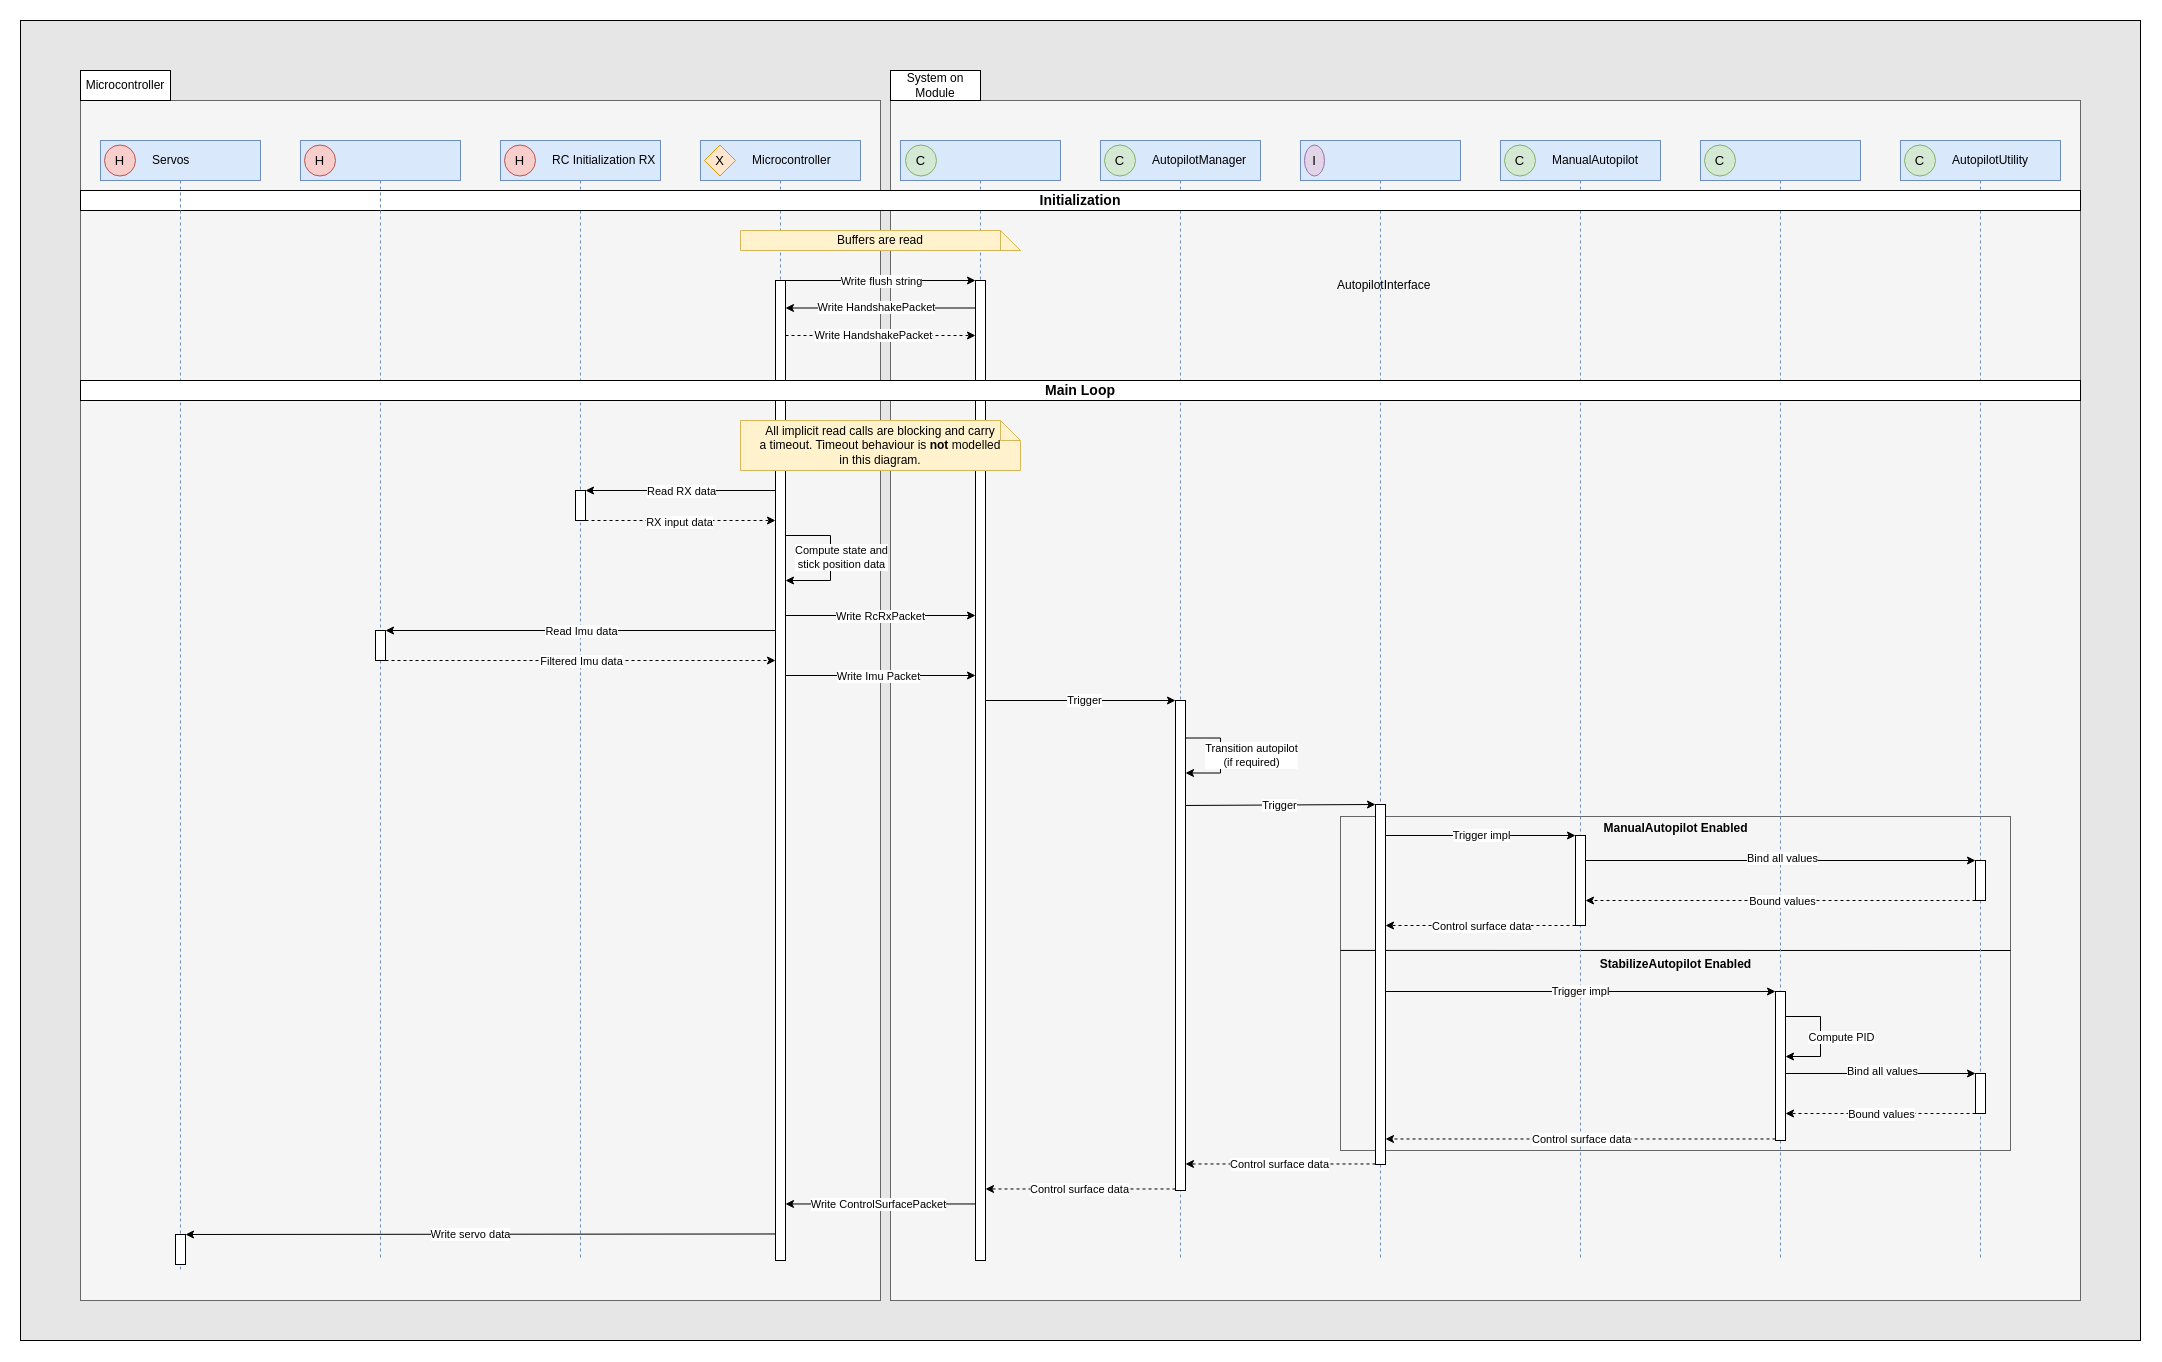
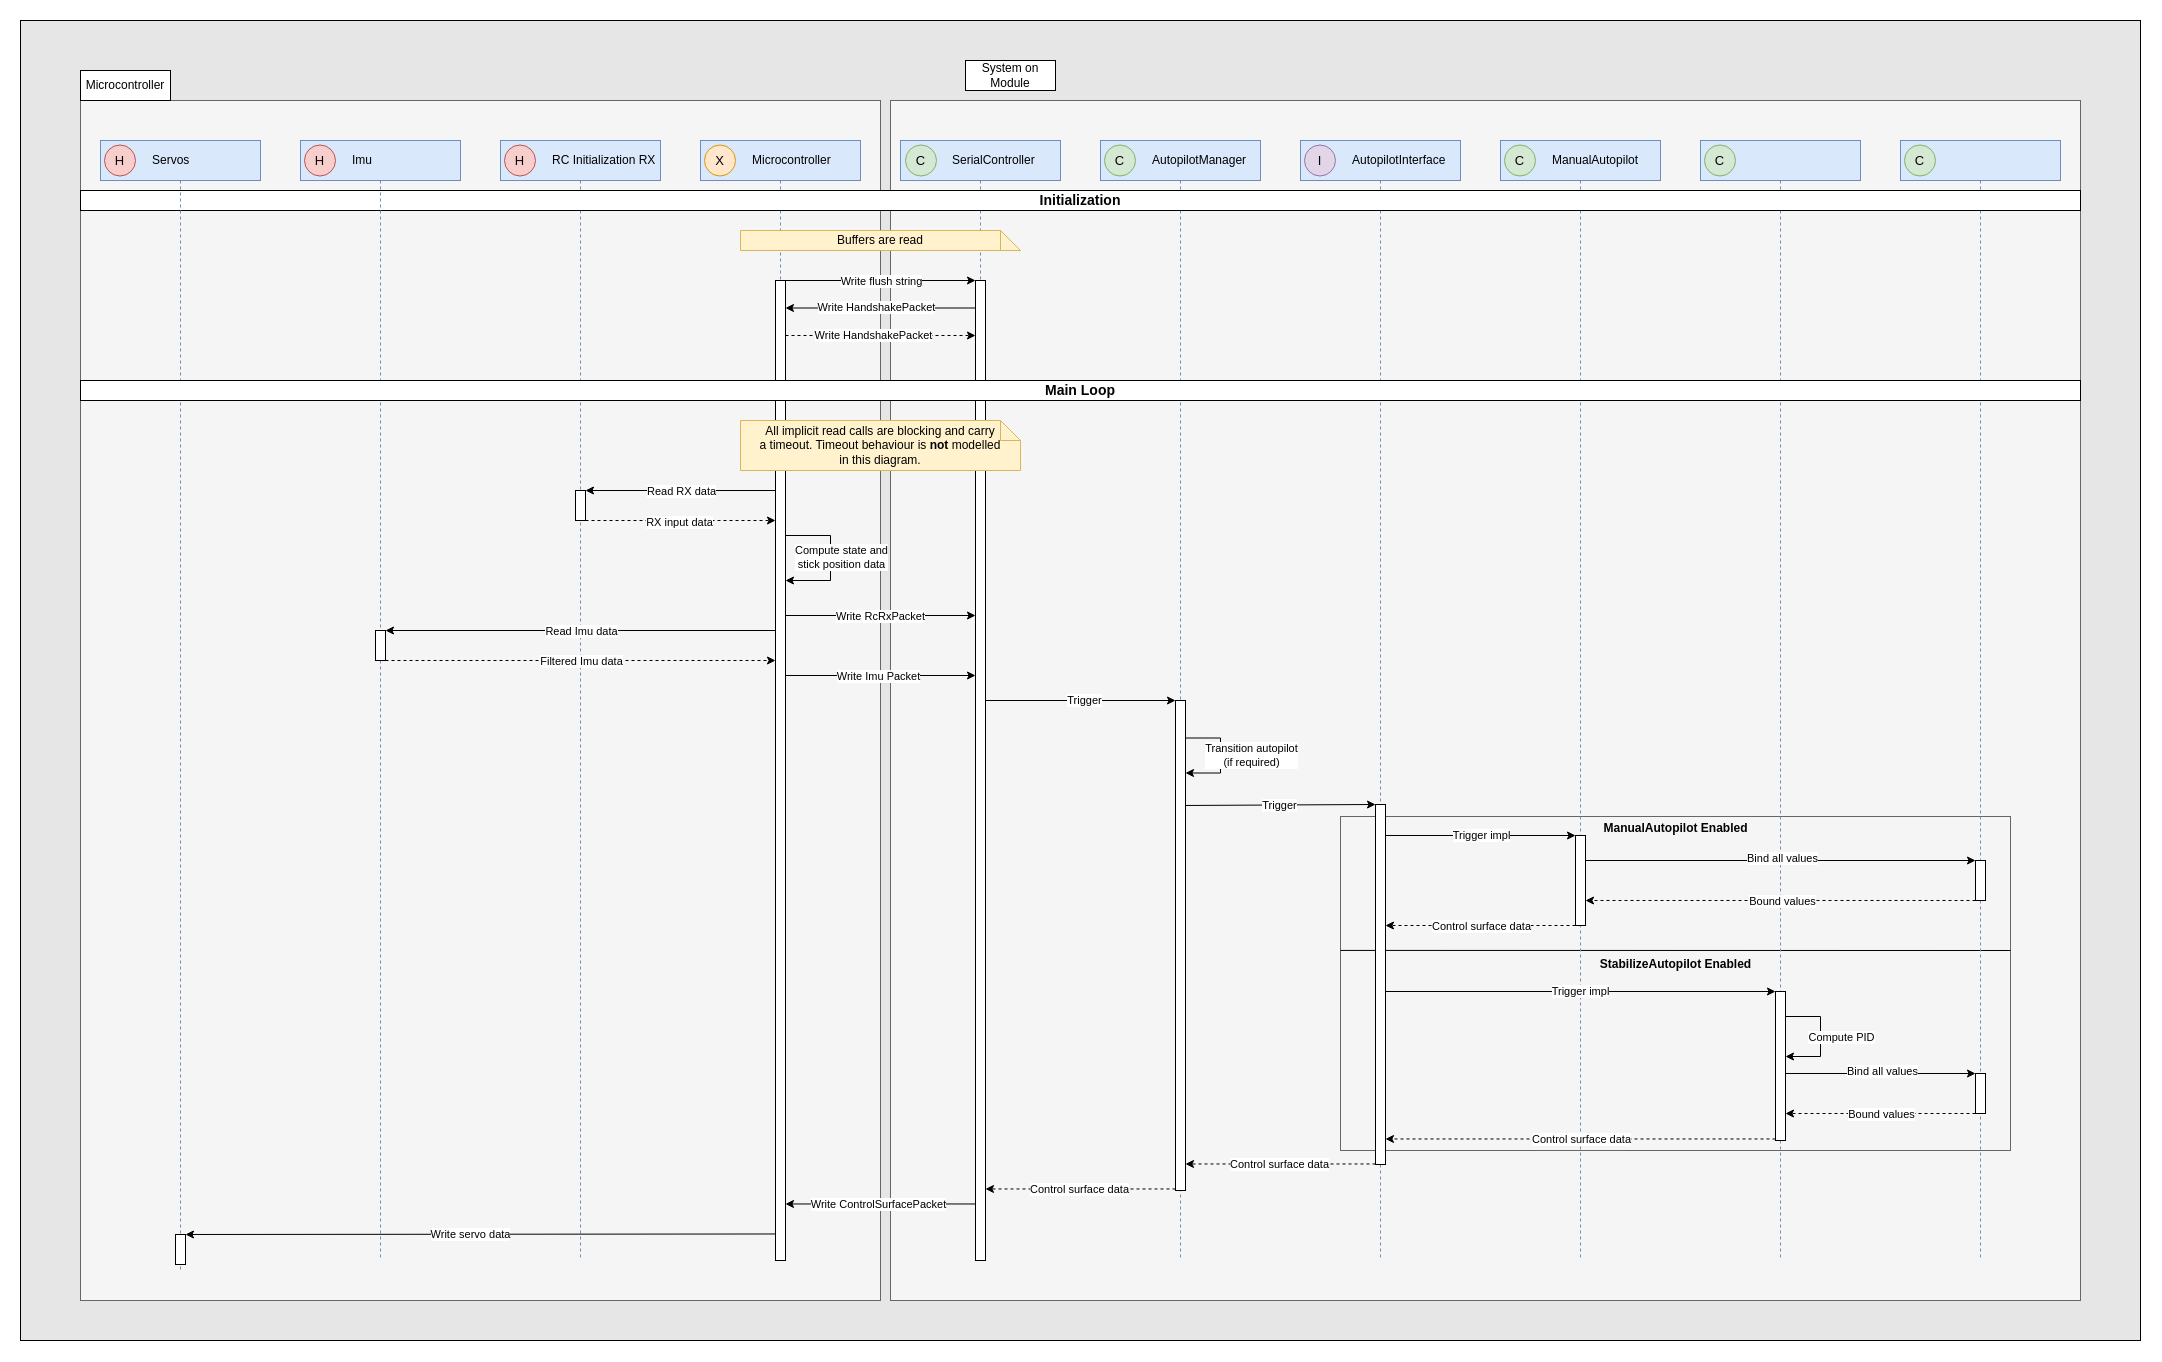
(936, 86) -> (1011, 76)
none -> (406, 161)
(720, 161) -> (720, 161)
none -> (1006, 161)
(1315, 161) -> (1320, 161)
(2006, 161) -> none
(1391, 286) -> (1406, 161)
